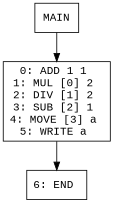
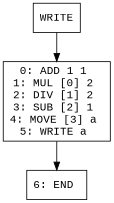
(57, 18) -> (57, 18)
